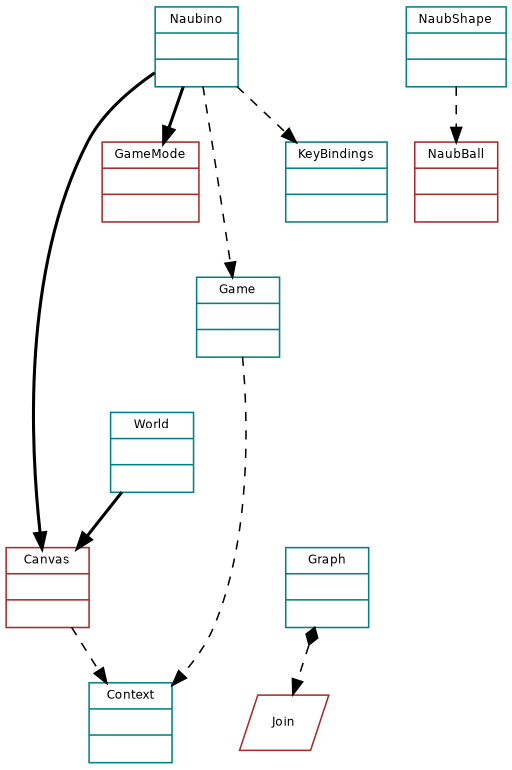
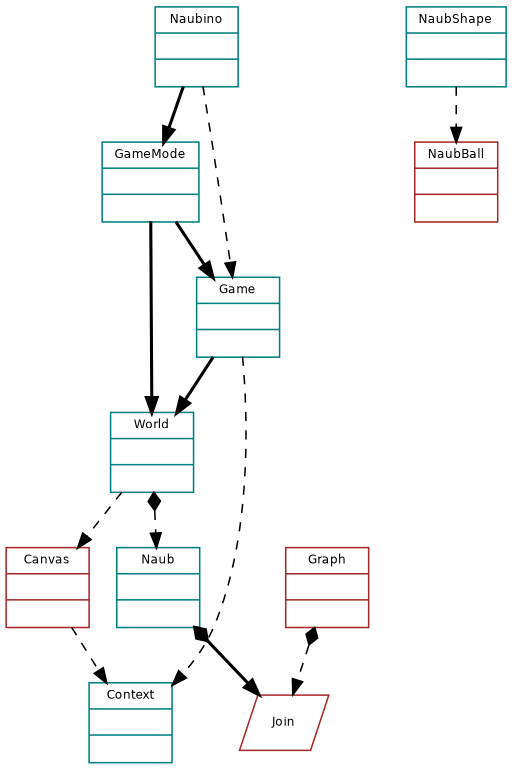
(151, 182) -> (151, 182)
(336, 182) -> none
none -> (190, 243)
(44, 285) -> none
none -> (151, 309)
none -> (199, 378)
(105, 514) -> (105, 514)
none -> (158, 588)
(327, 588) -> (327, 588)
